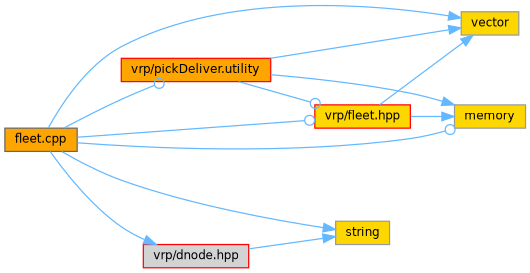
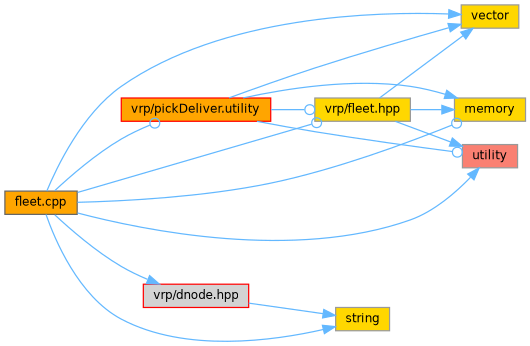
(363, 117) -> (363, 110)
none -> (490, 156)
